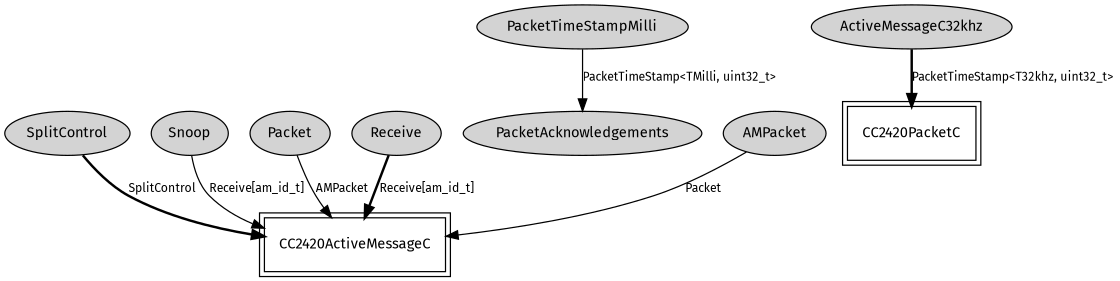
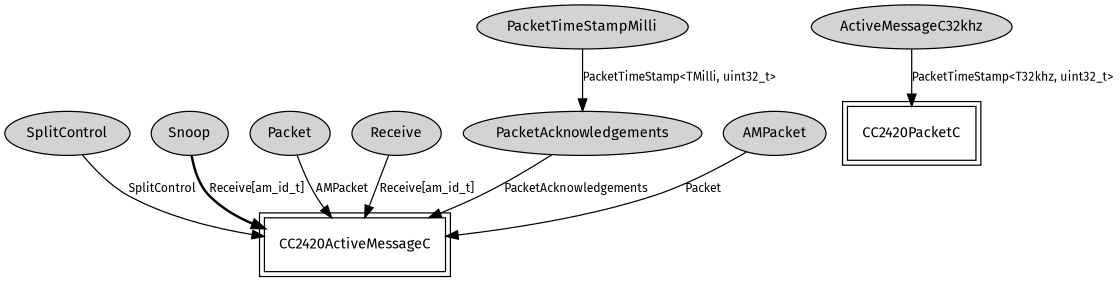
(912, 71) -> (912, 71)
(379, 180) -> (379, 180)
none -> (498, 187)
(212, 198) -> (212, 198)
(160, 210) -> (160, 210)
